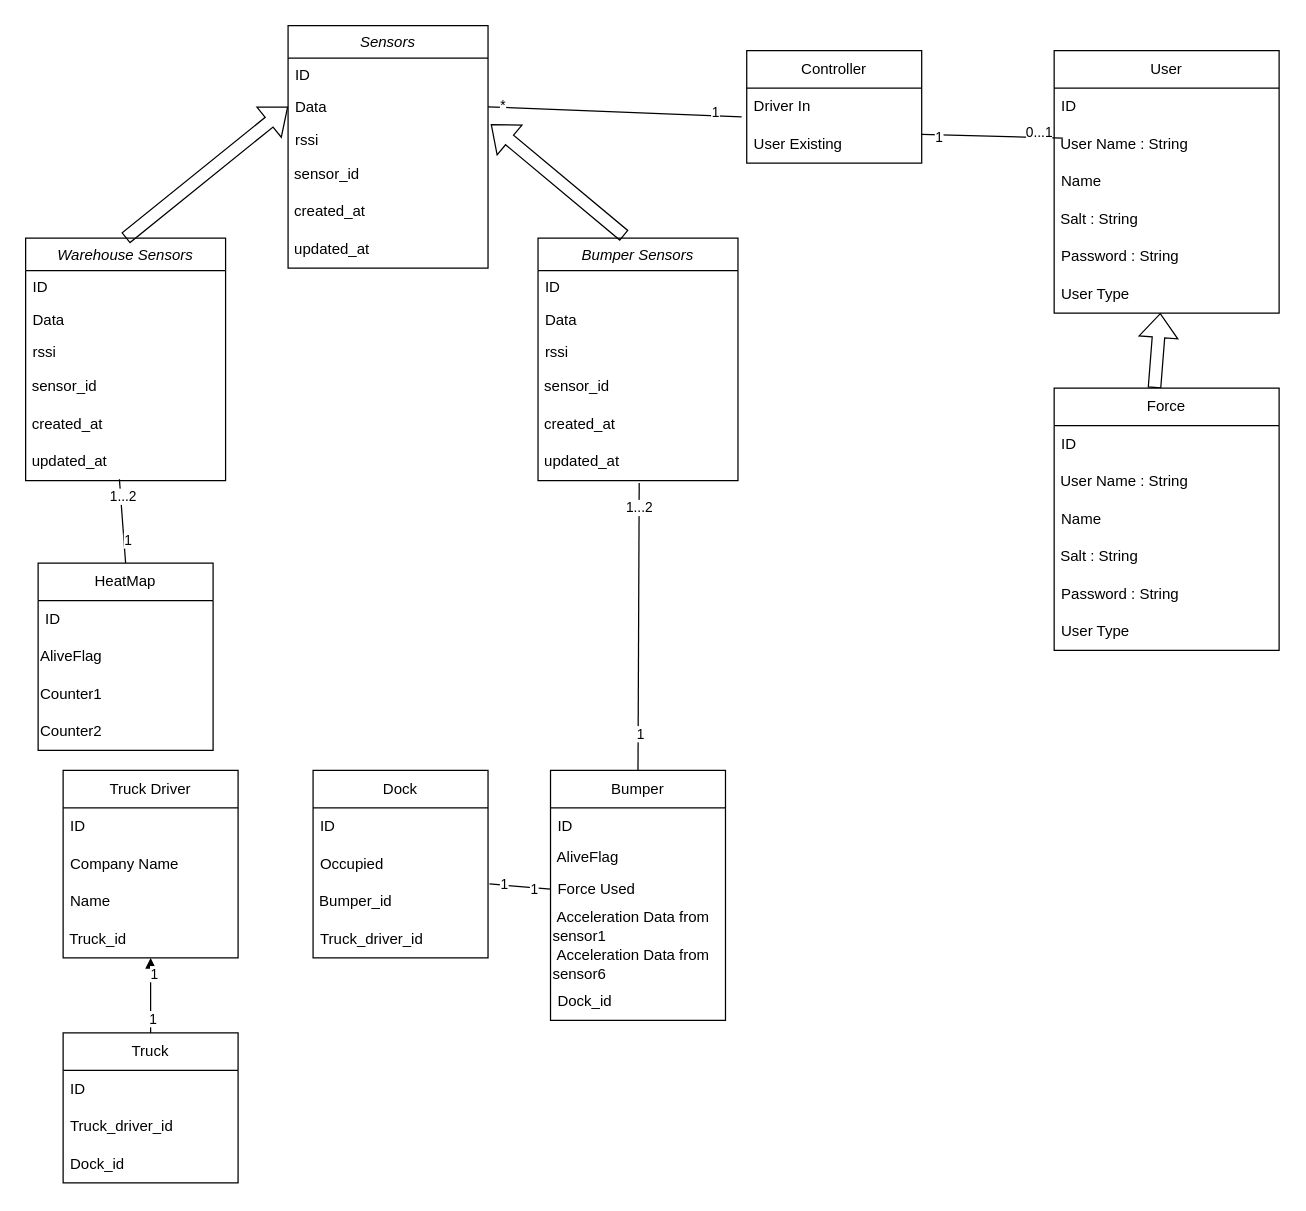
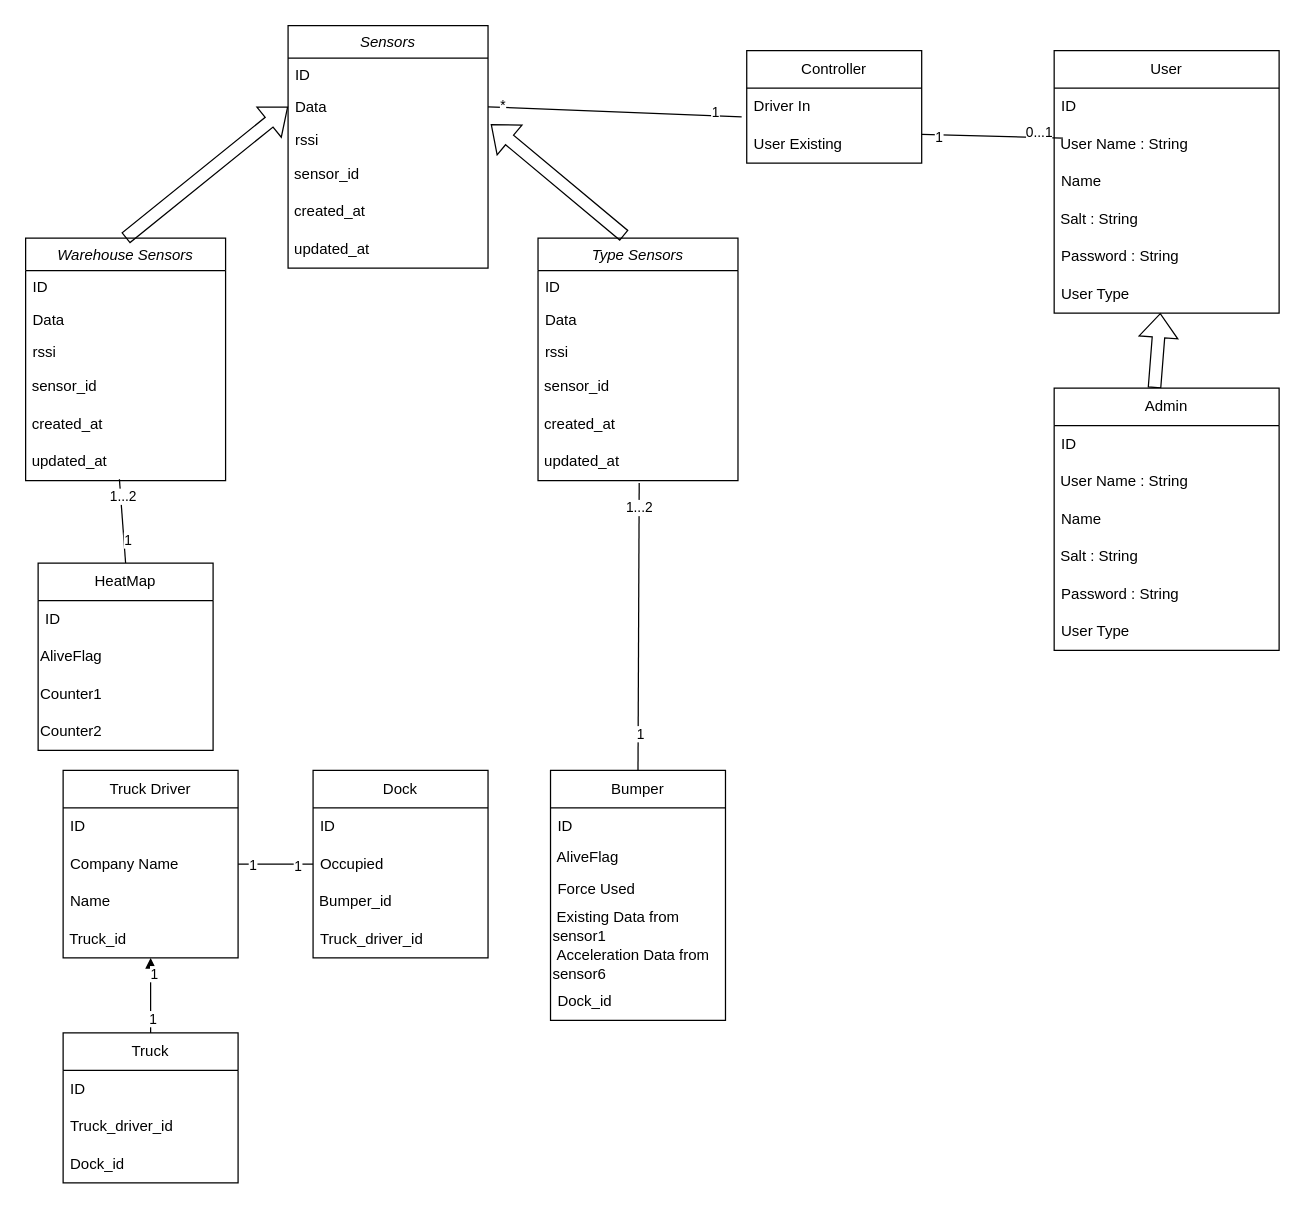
(638, 255) -> (638, 255)
(1167, 407) -> (1167, 407)
none -> (275, 864)
(519, 887) -> none
(639, 927) -> (639, 927)
